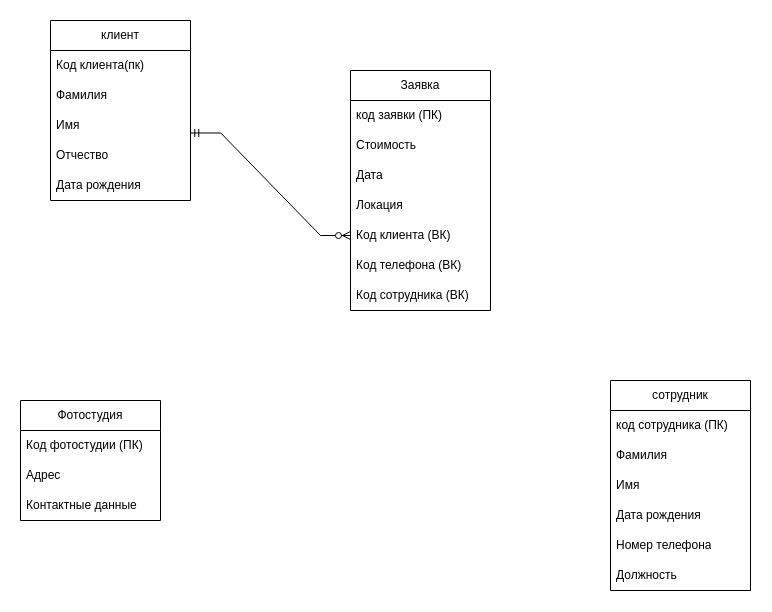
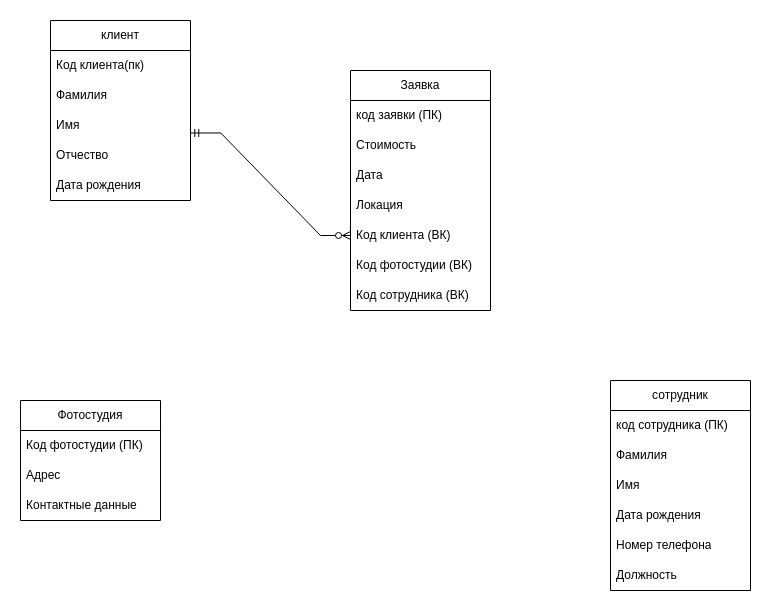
(411, 266) -> (417, 266)
